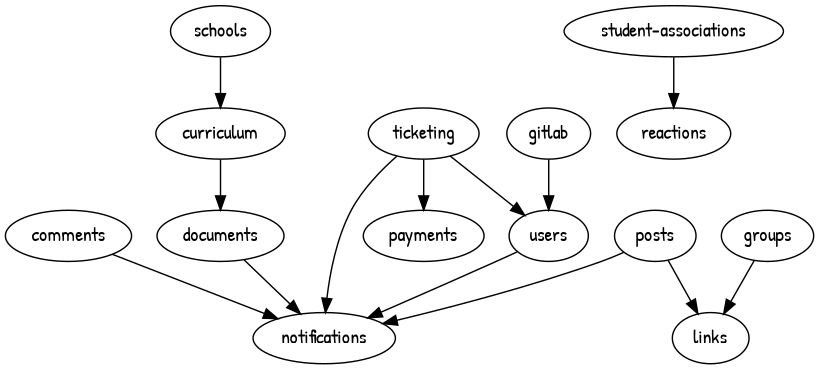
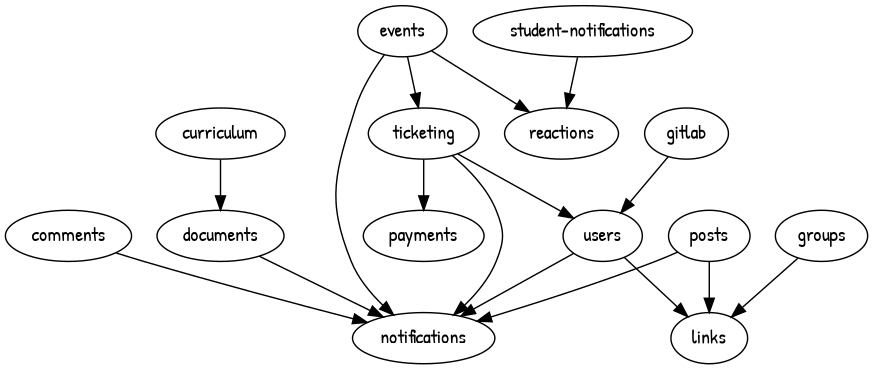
(221, 31) -> none
none -> (402, 31)
(674, 31) -> (583, 31)
none -> (651, 282)
